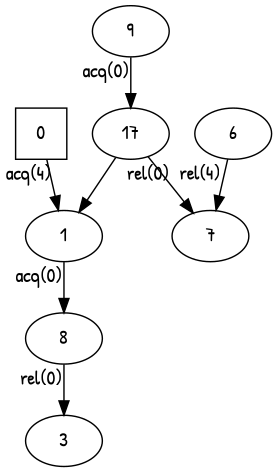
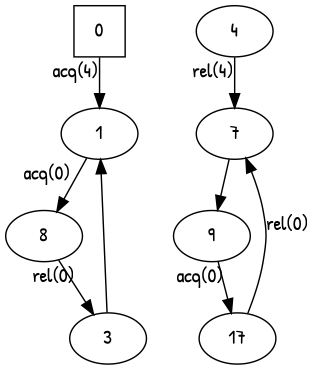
(233, 134) -> (235, 31)
none -> (225, 178)
(101, 179) -> (104, 243)
